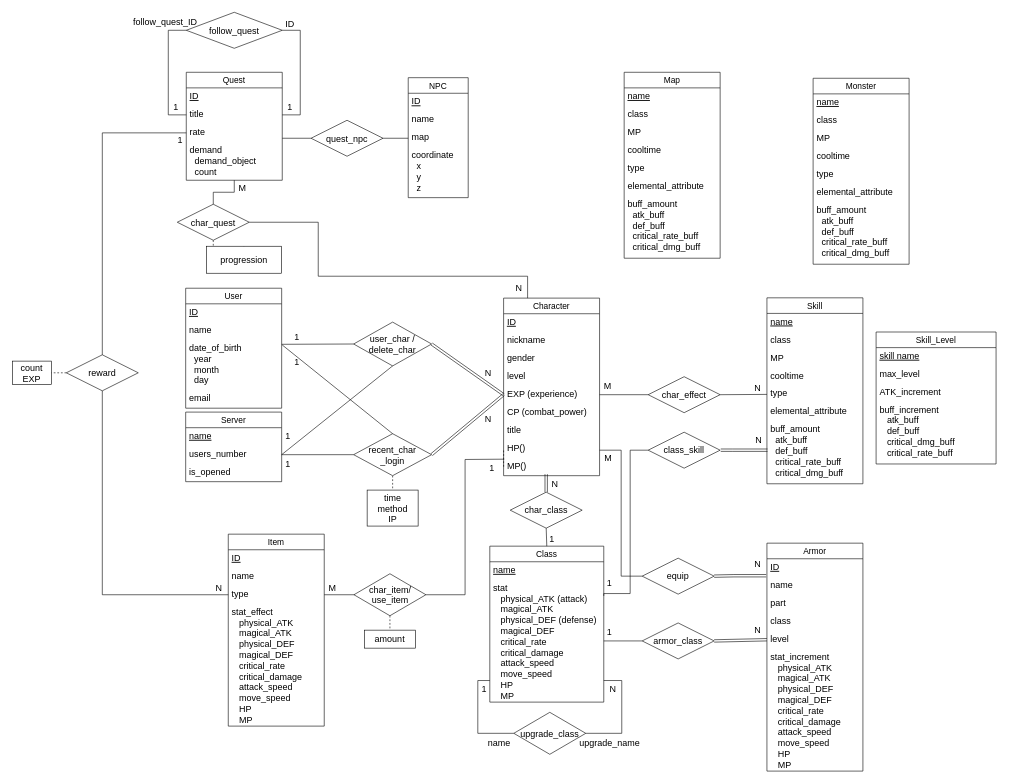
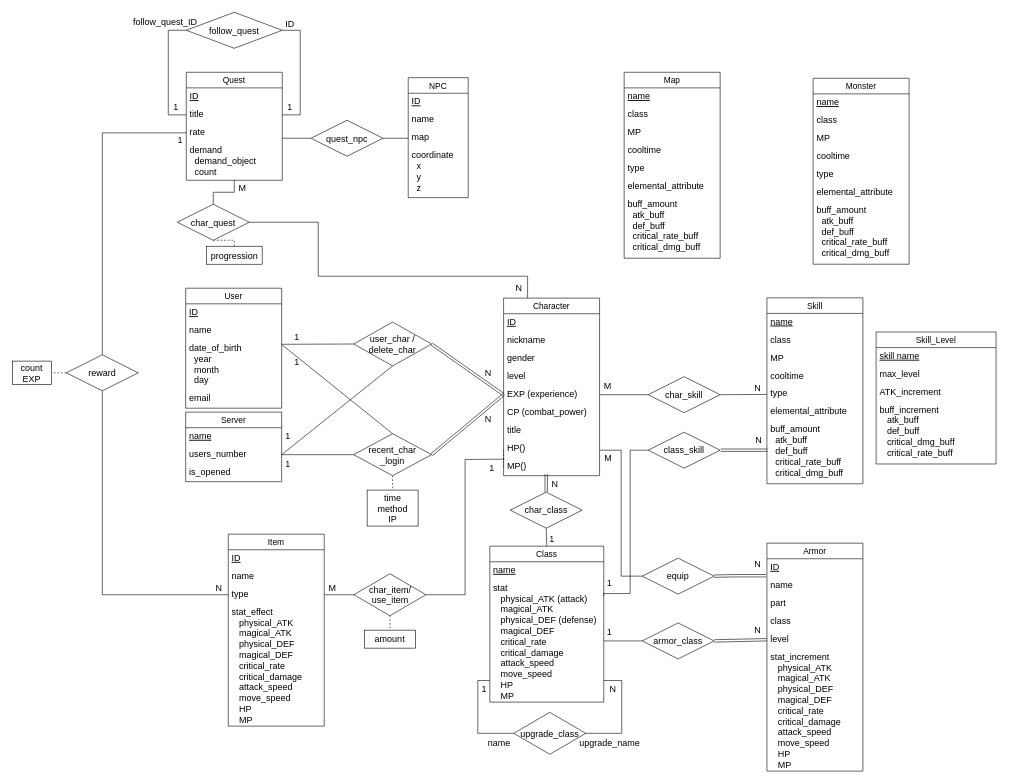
(244, 260) -> (234, 255)
(684, 395) -> (684, 395)
